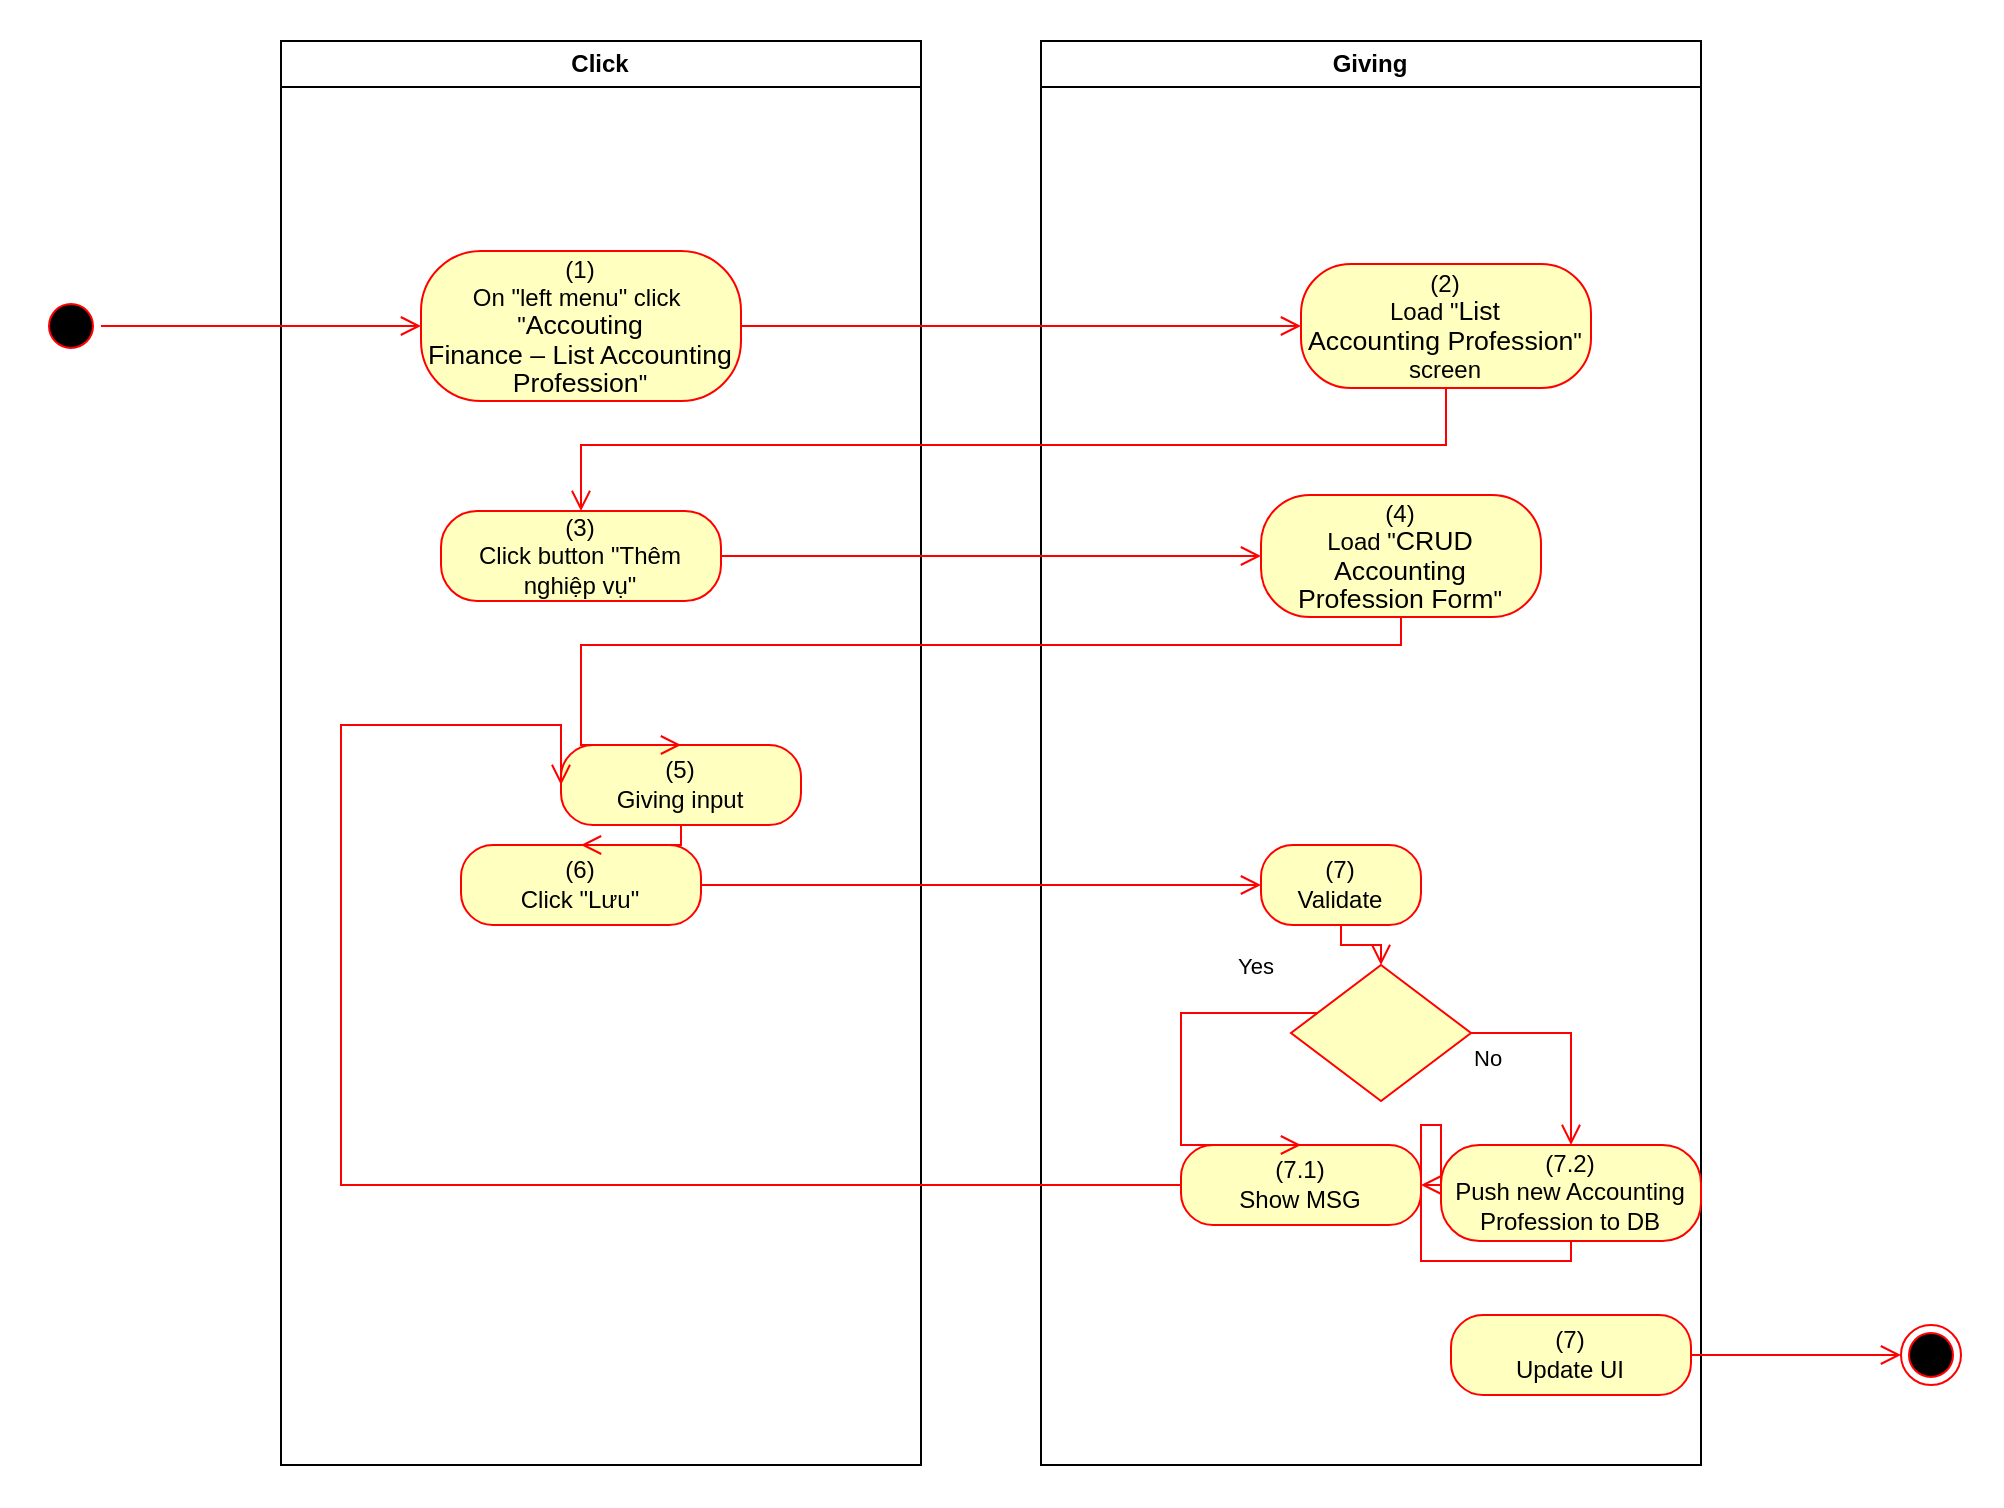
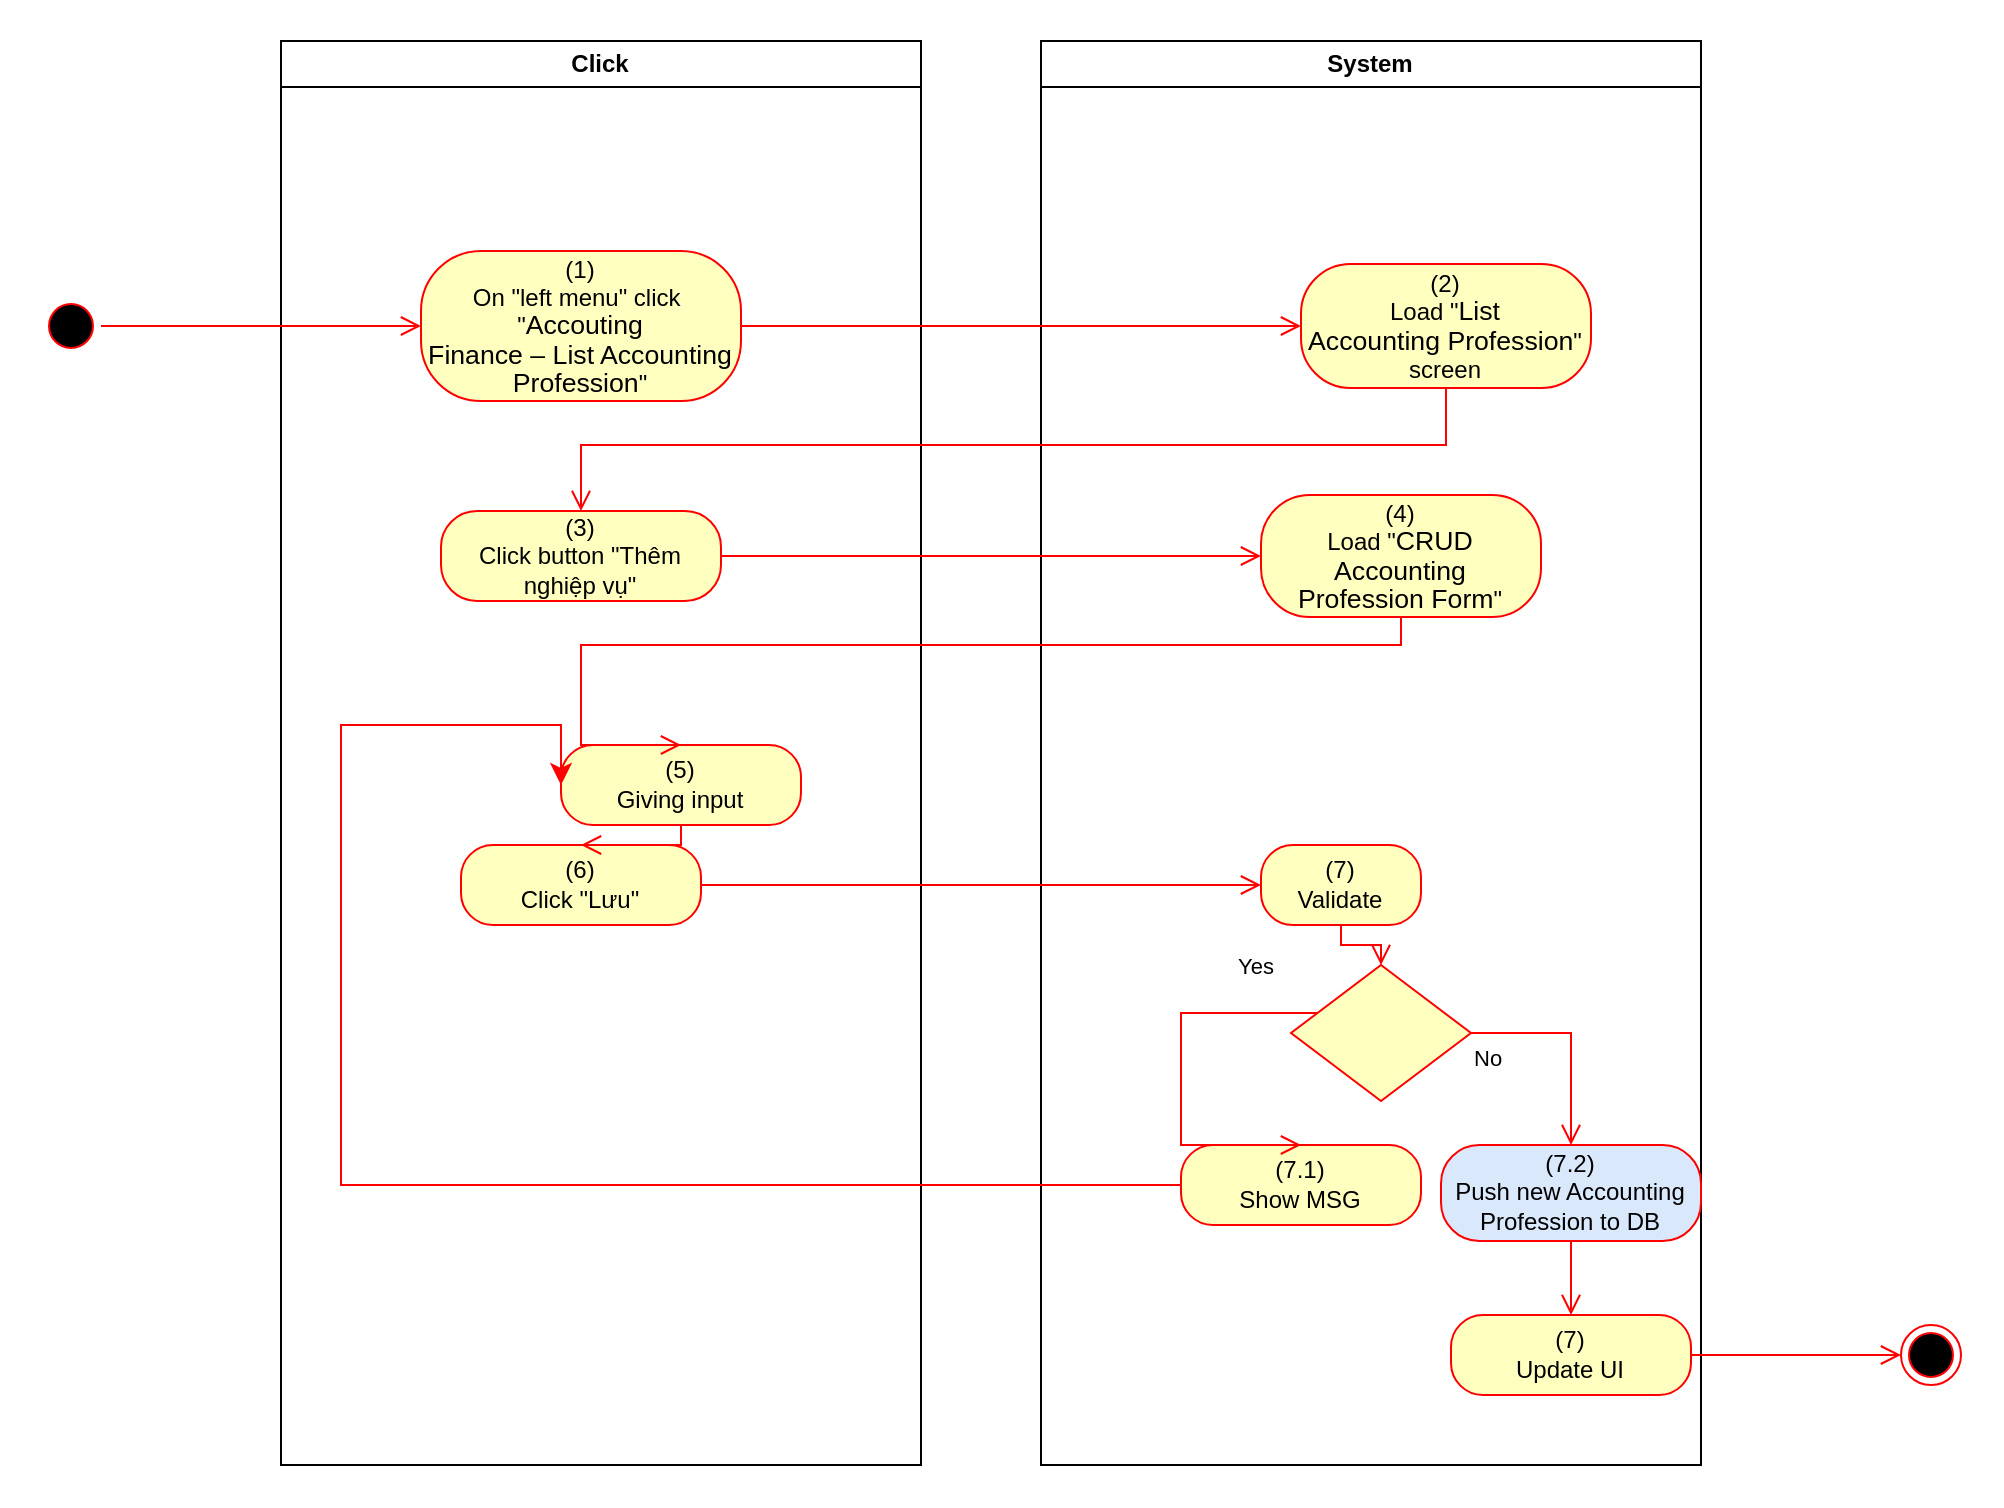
(1371, 65) -> (1371, 65)
(561, 771) -> (561, 767)
(1571, 1193) -> (1571, 1193)
(1465, 1261) -> (1571, 1284)
